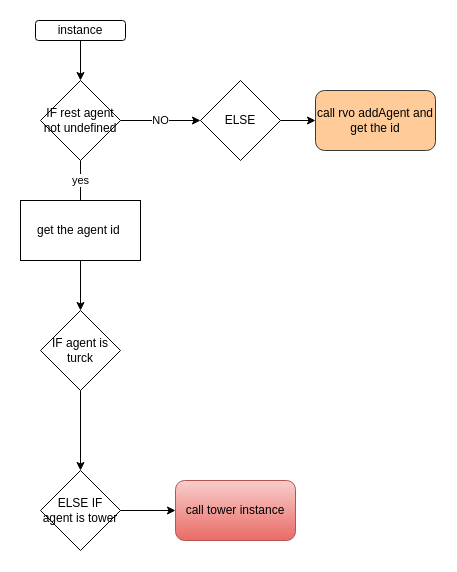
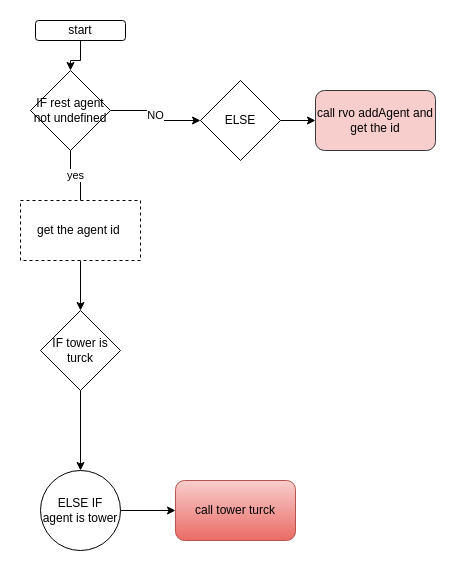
(81, 31) -> (81, 31)
(81, 121) -> (71, 111)
(376, 121) -> (376, 121)
(81, 231) -> (81, 231)
(81, 351) -> (81, 351)
(81, 511) -> (81, 511)
(236, 511) -> (236, 511)
